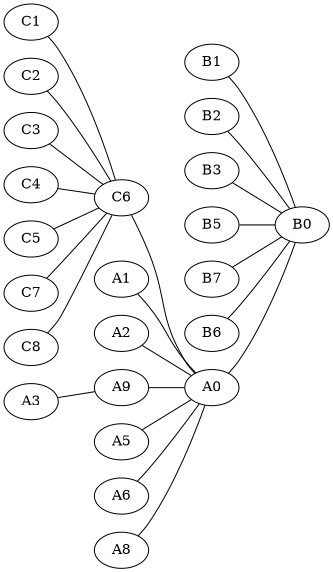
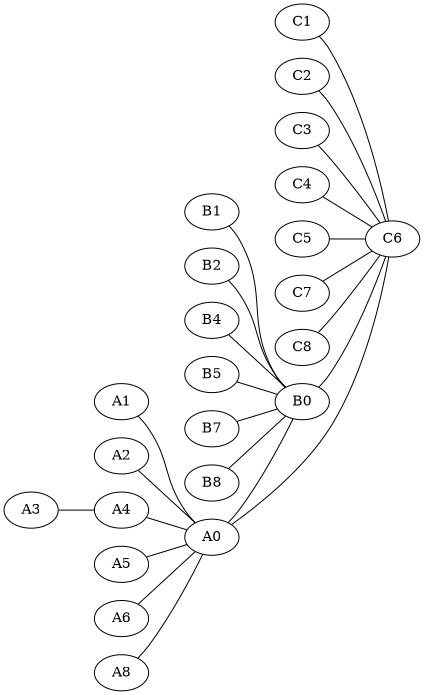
(212, 171) -> (212, 320)
none -> (358, 325)
(212, 333) -> (212, 483)
(122, 388) -> (122, 510)
